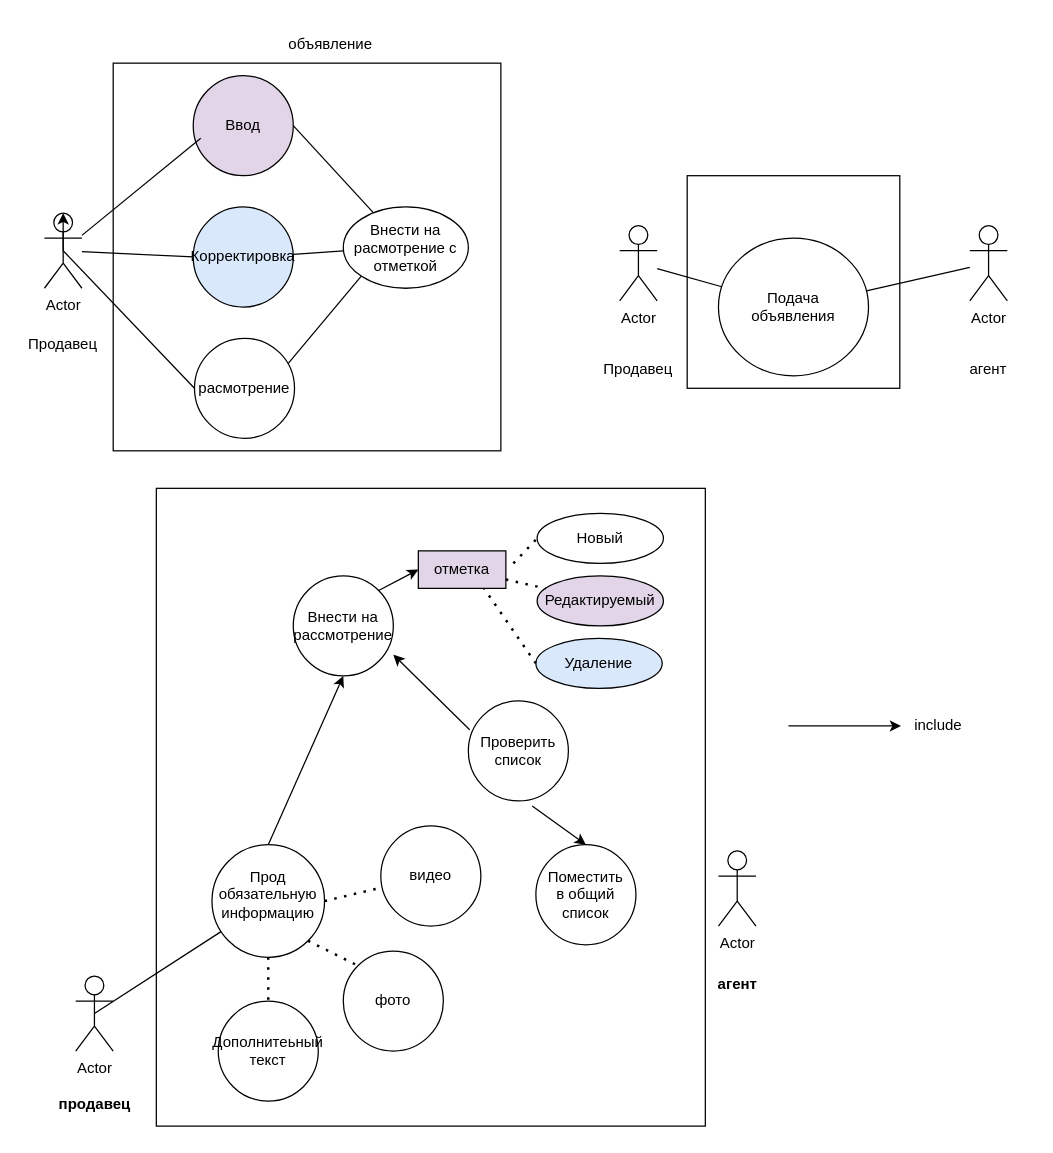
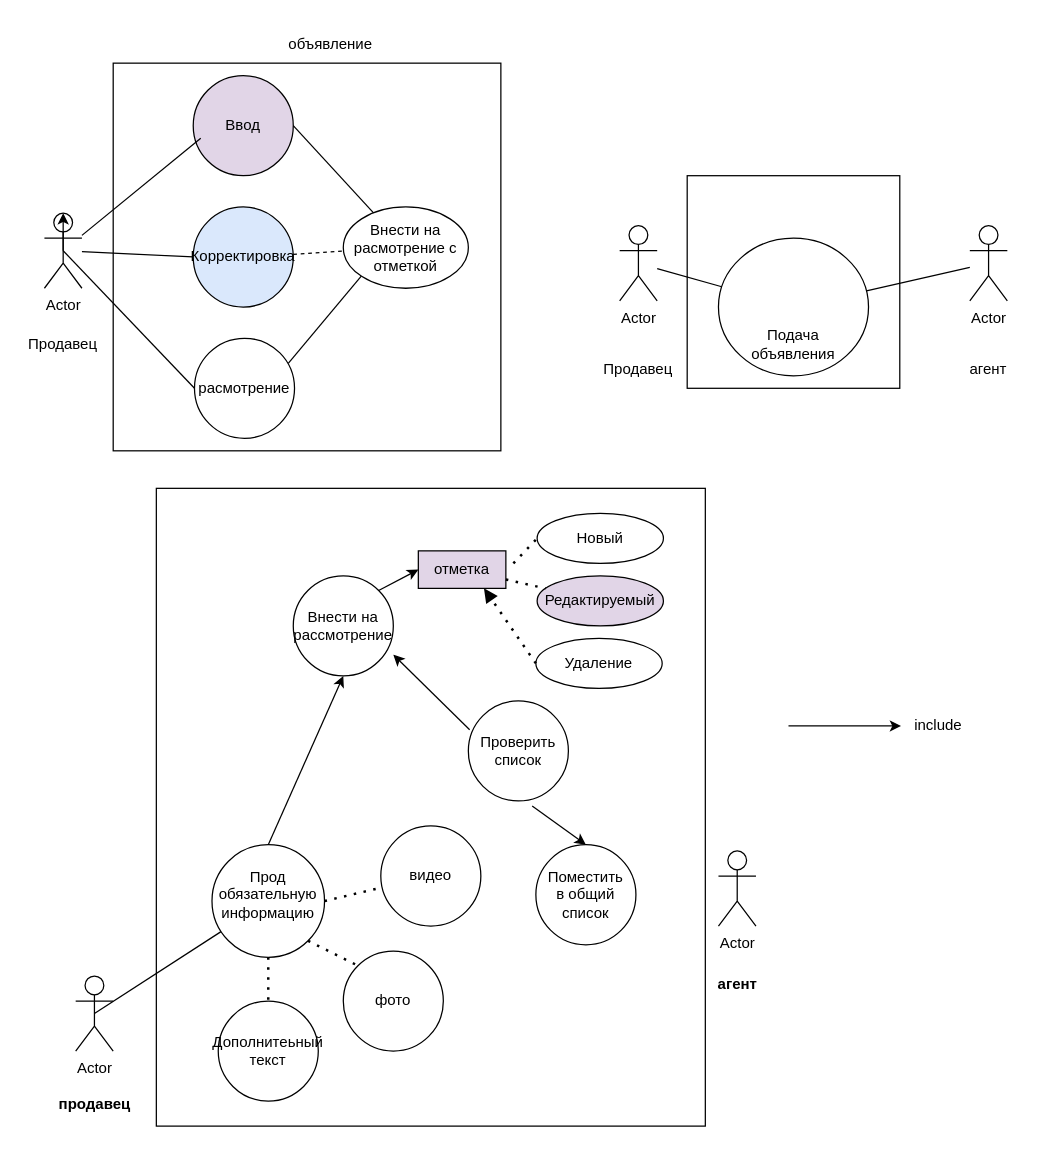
(319, 253) -> (319, 253)
(793, 307) -> (793, 344)
(488, 595) -> (492, 600)
(599, 663) -> (599, 663)
